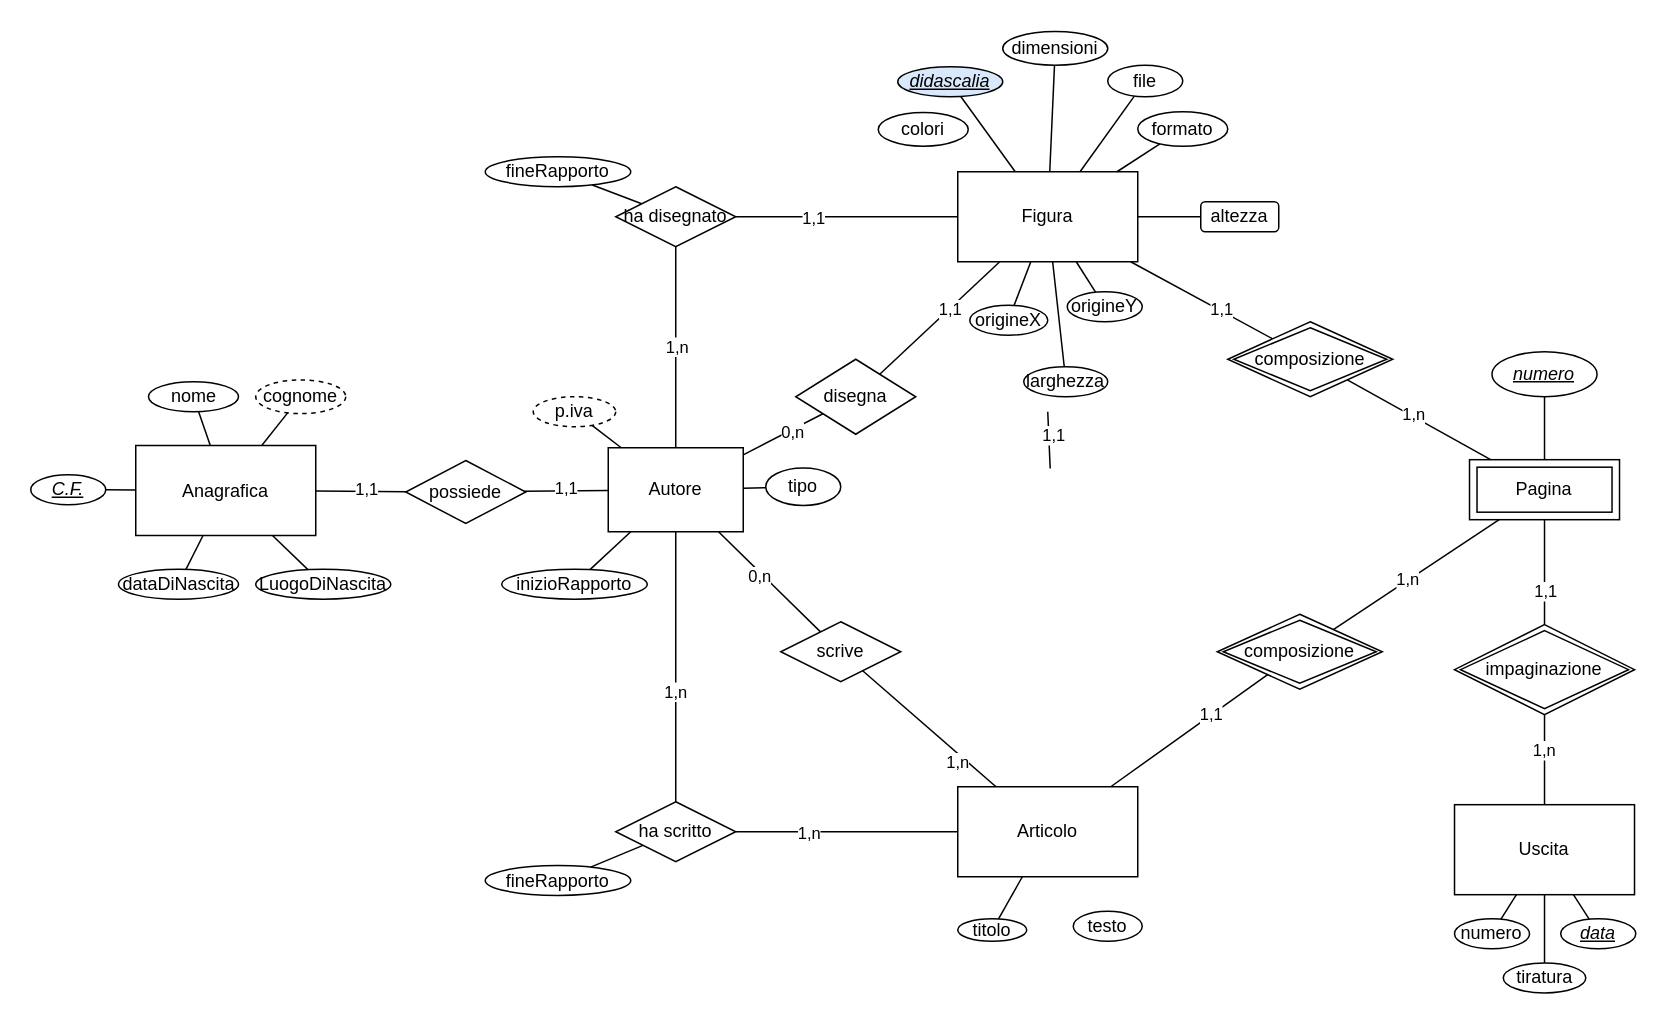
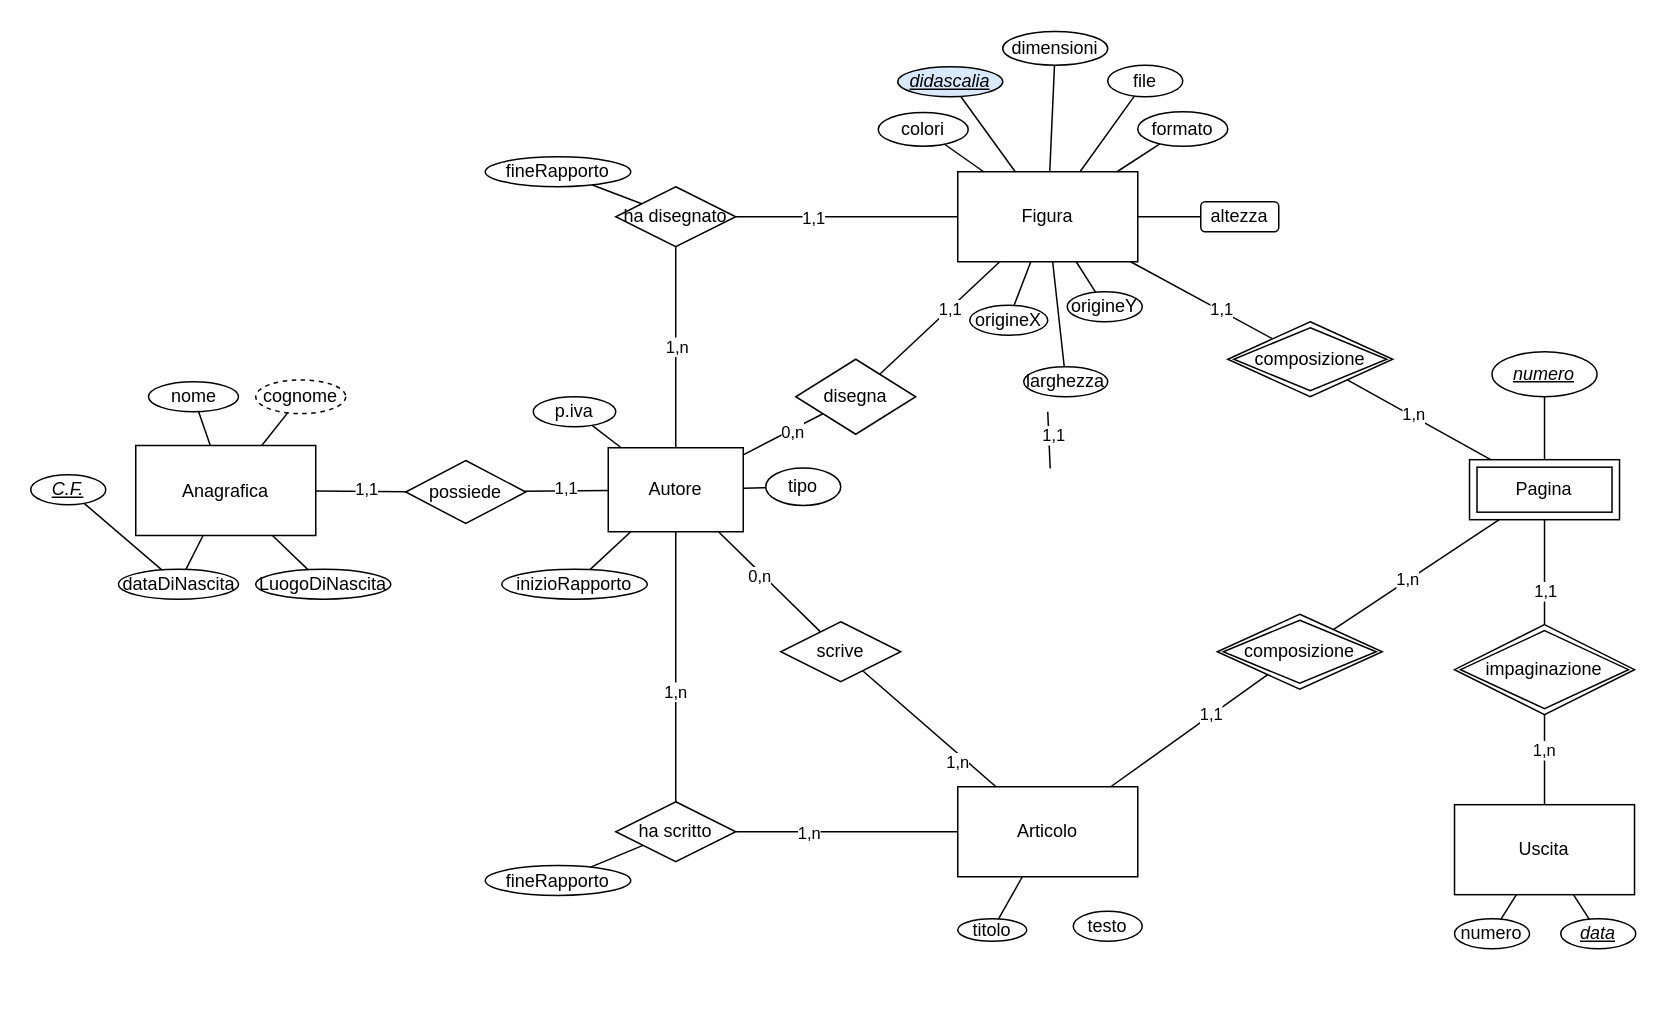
none -> (965, 158)
(575, 412) -> (575, 412)
(121, 490) -> (123, 537)
(1545, 929) -> none
(1545, 978) -> none
